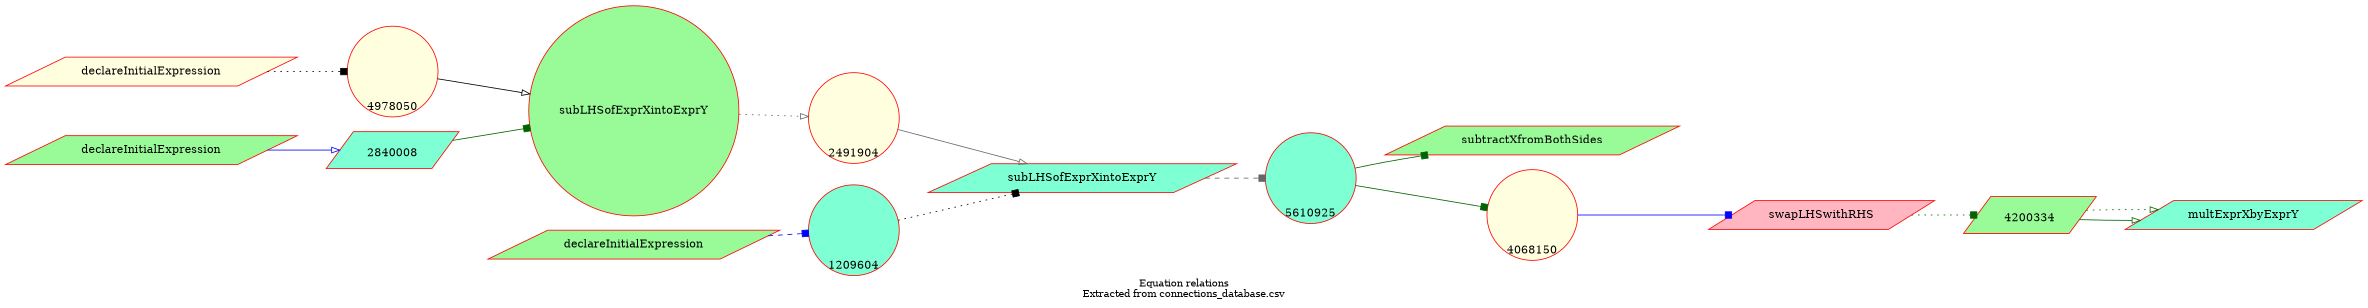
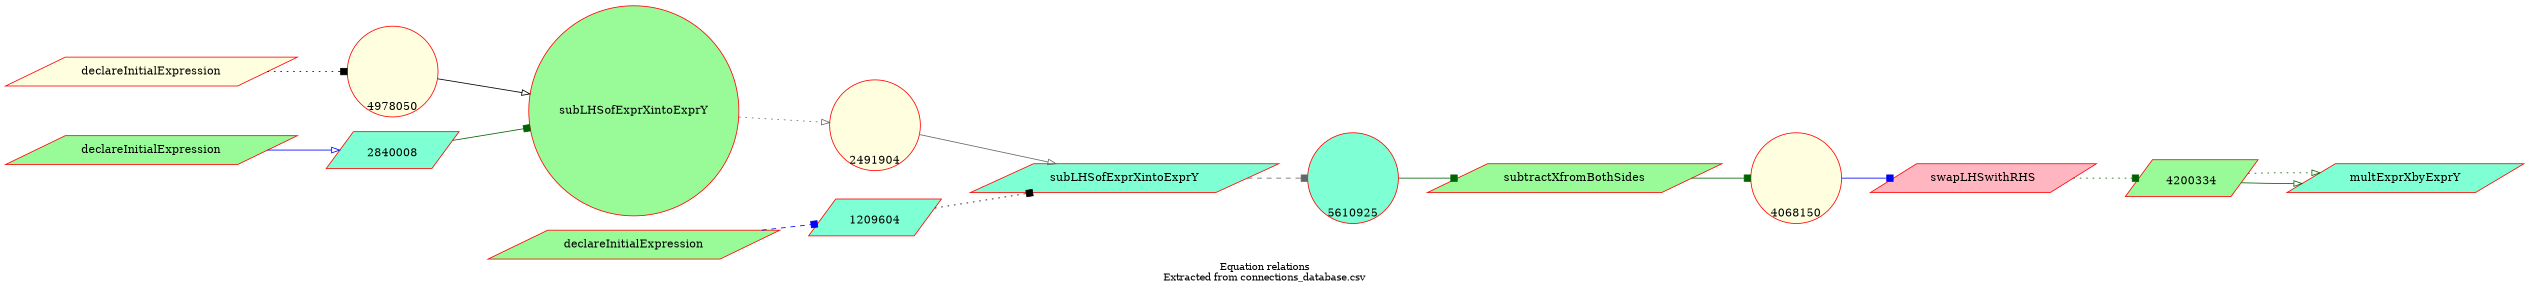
(1417, 196) -> (1717, 178)
(854, 230) -> (875, 217)
